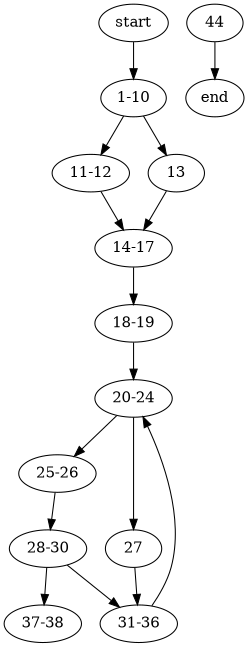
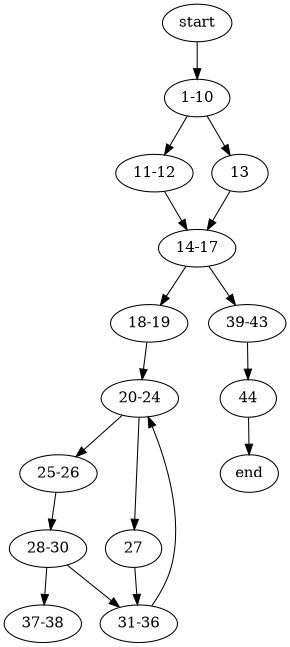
none -> (247, 323)
